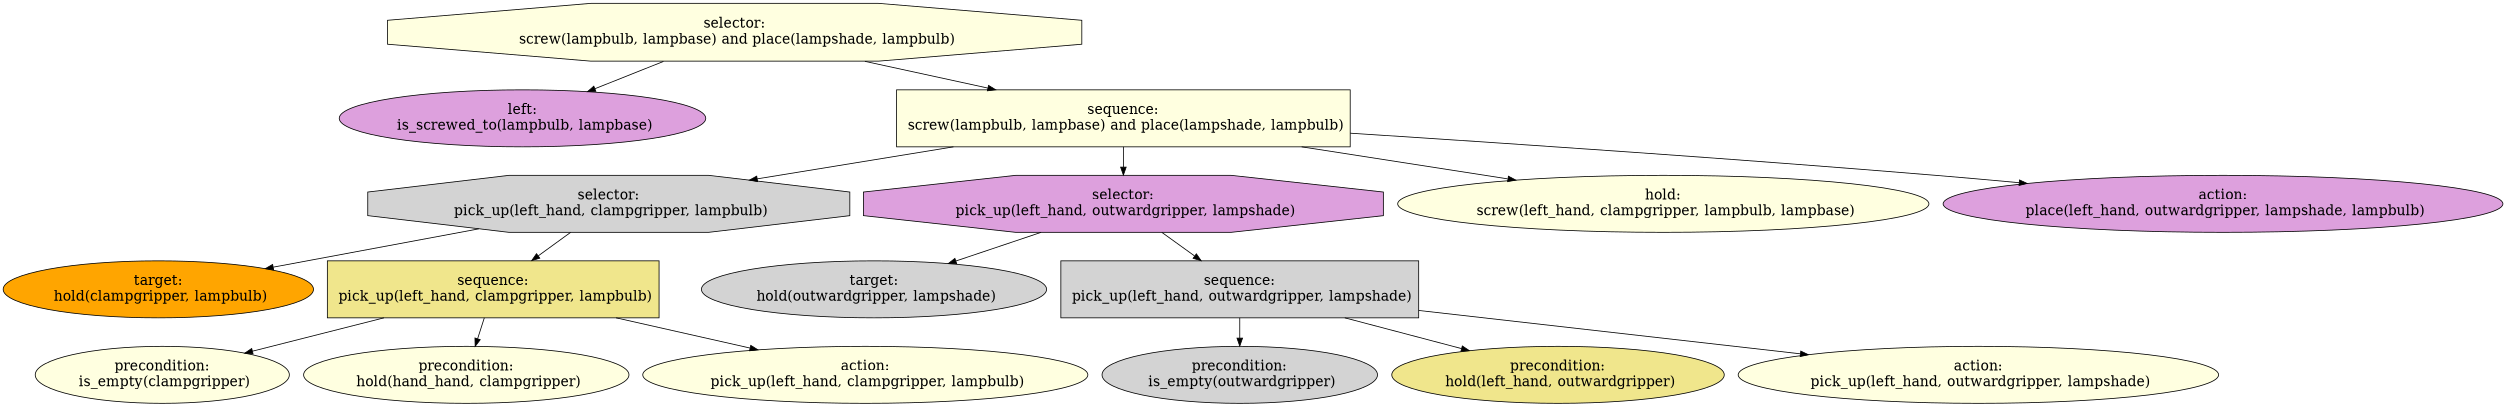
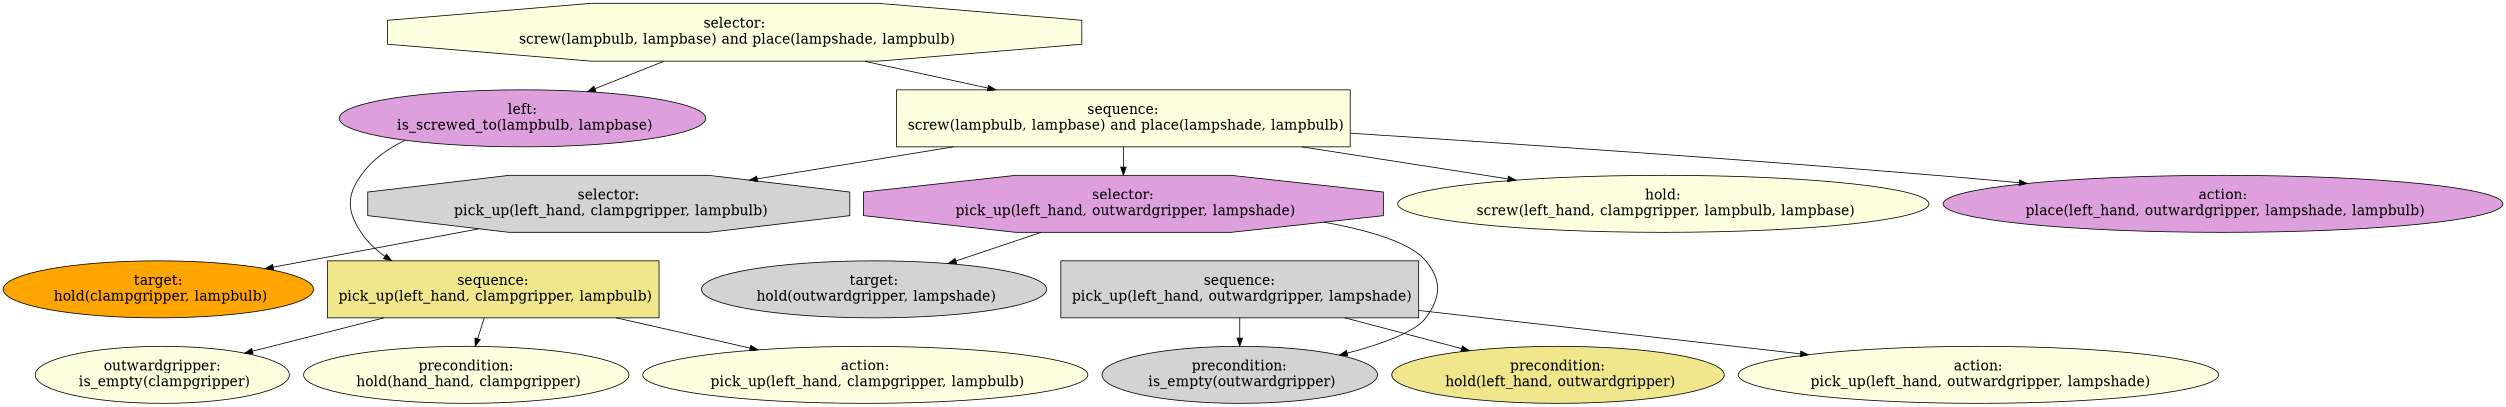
(554, 244) -> (352, 193)
(1178, 244) -> (1436, 278)
(162, 375) -> (162, 375)
